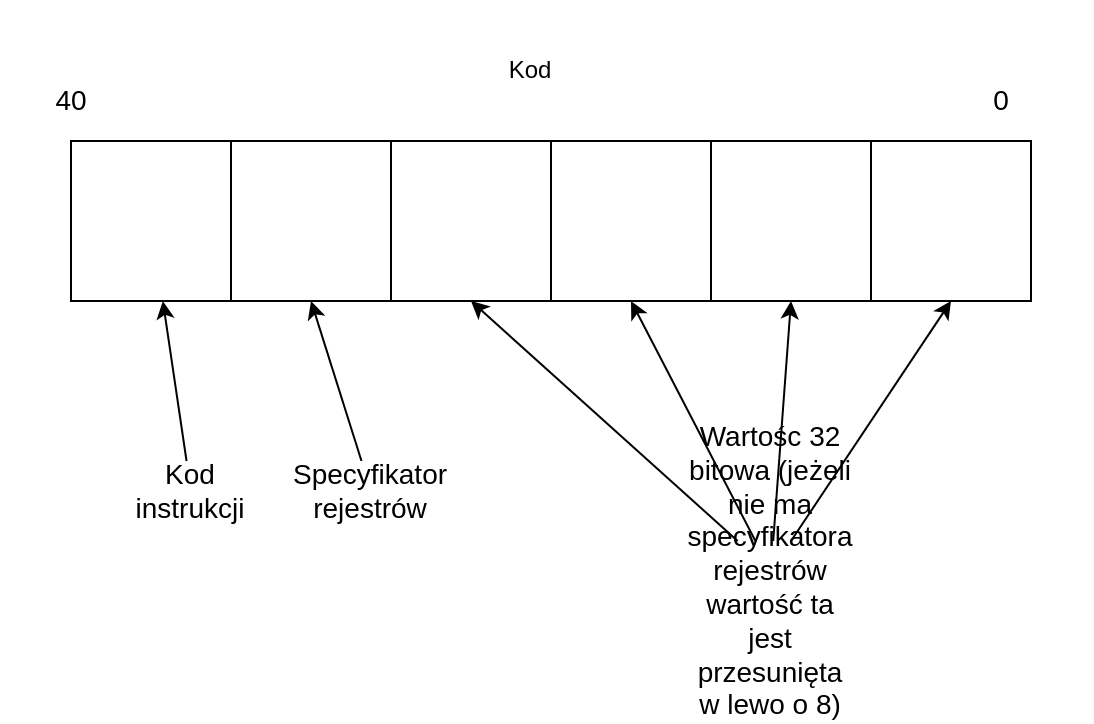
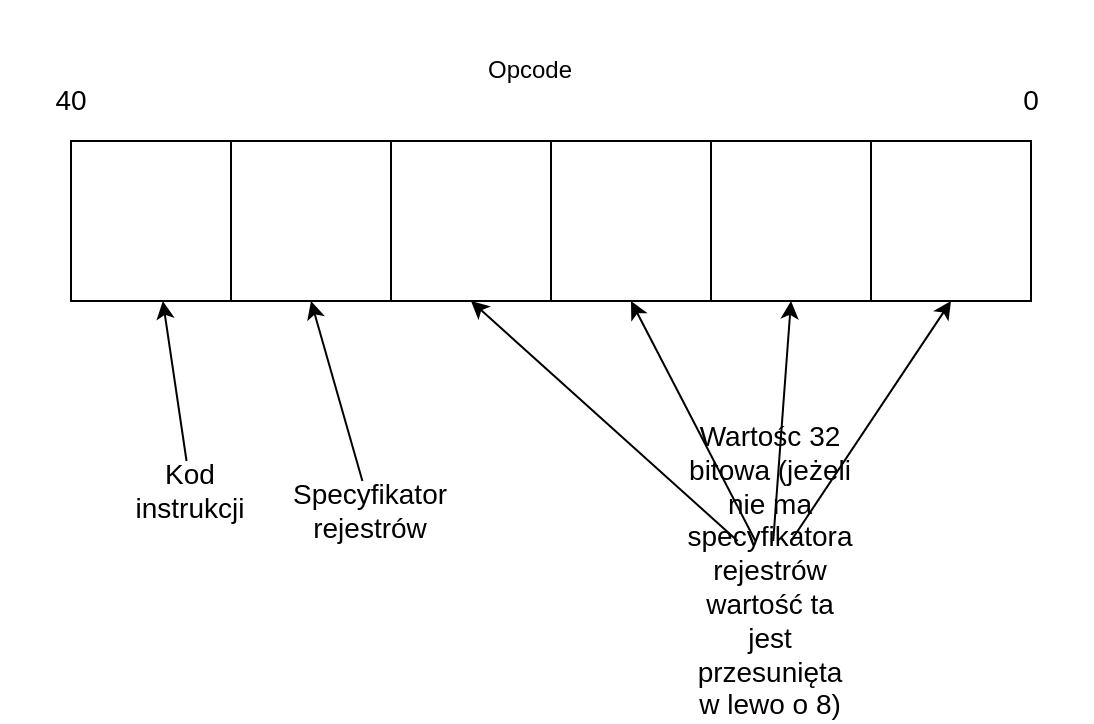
(531, 71) -> (531, 71)
(1001, 101) -> (1031, 101)
(371, 491) -> (371, 511)
